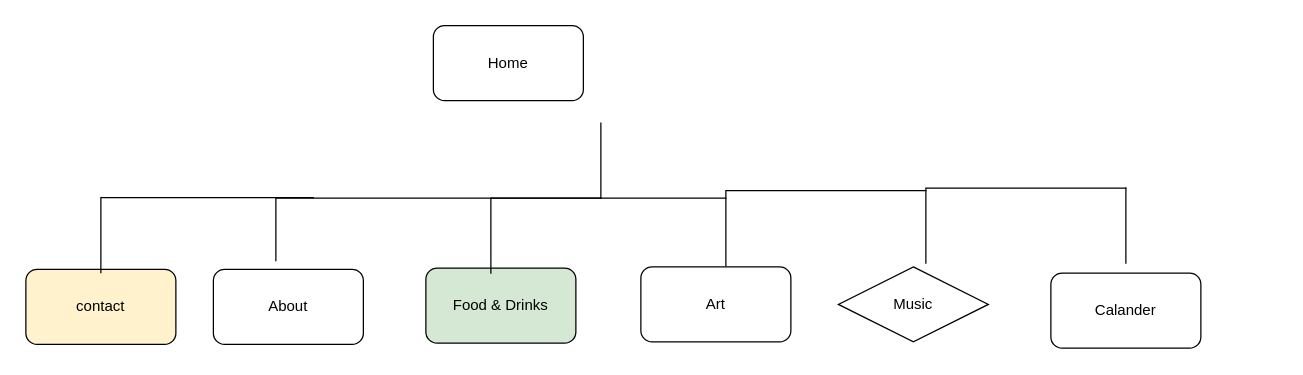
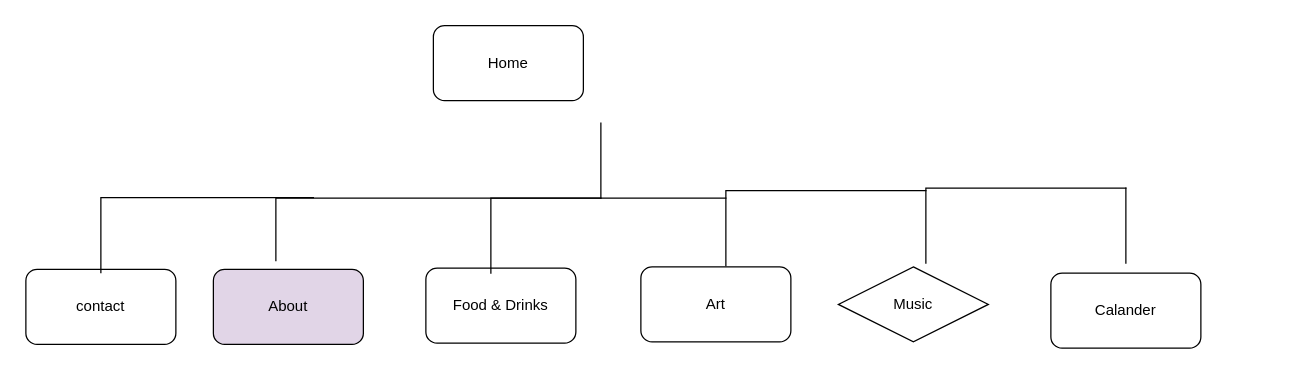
(501, 306) -> (501, 306)
(101, 307) -> (101, 307)
(288, 307) -> (288, 307)
